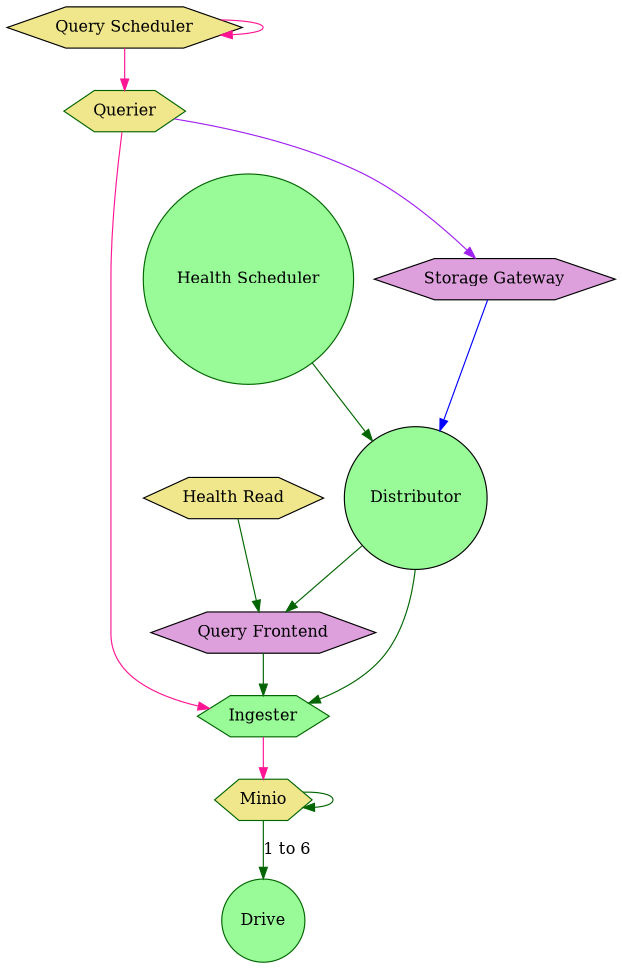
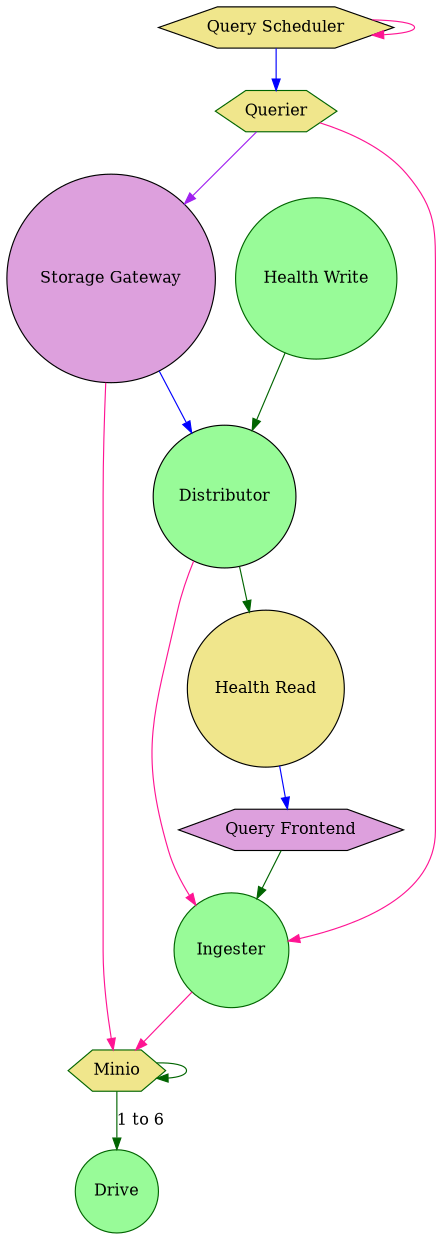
(125, 64) -> (276, 64)
(248, 279) -> (316, 278)
(495, 279) -> (111, 278)
(234, 498) -> (266, 689)
(247, 560) -> (282, 782)
(329, 575) -> (243, 584)
(388, 650) -> (153, 729)
none -> (103, 711)
(263, 716) -> (231, 950)
